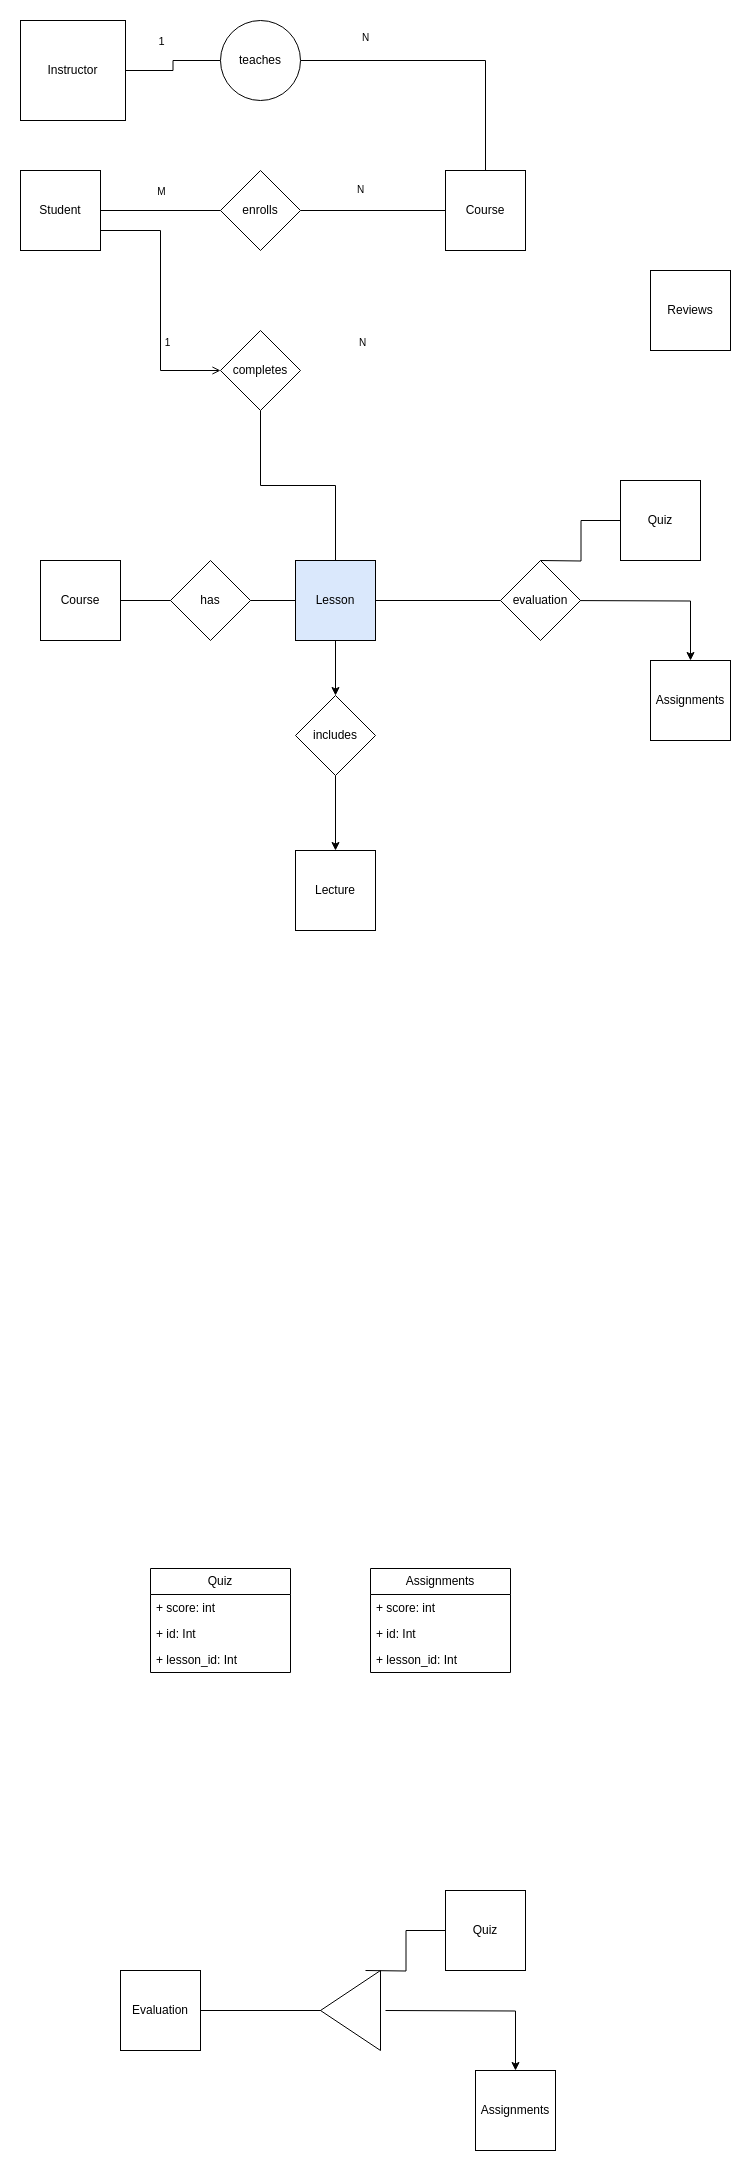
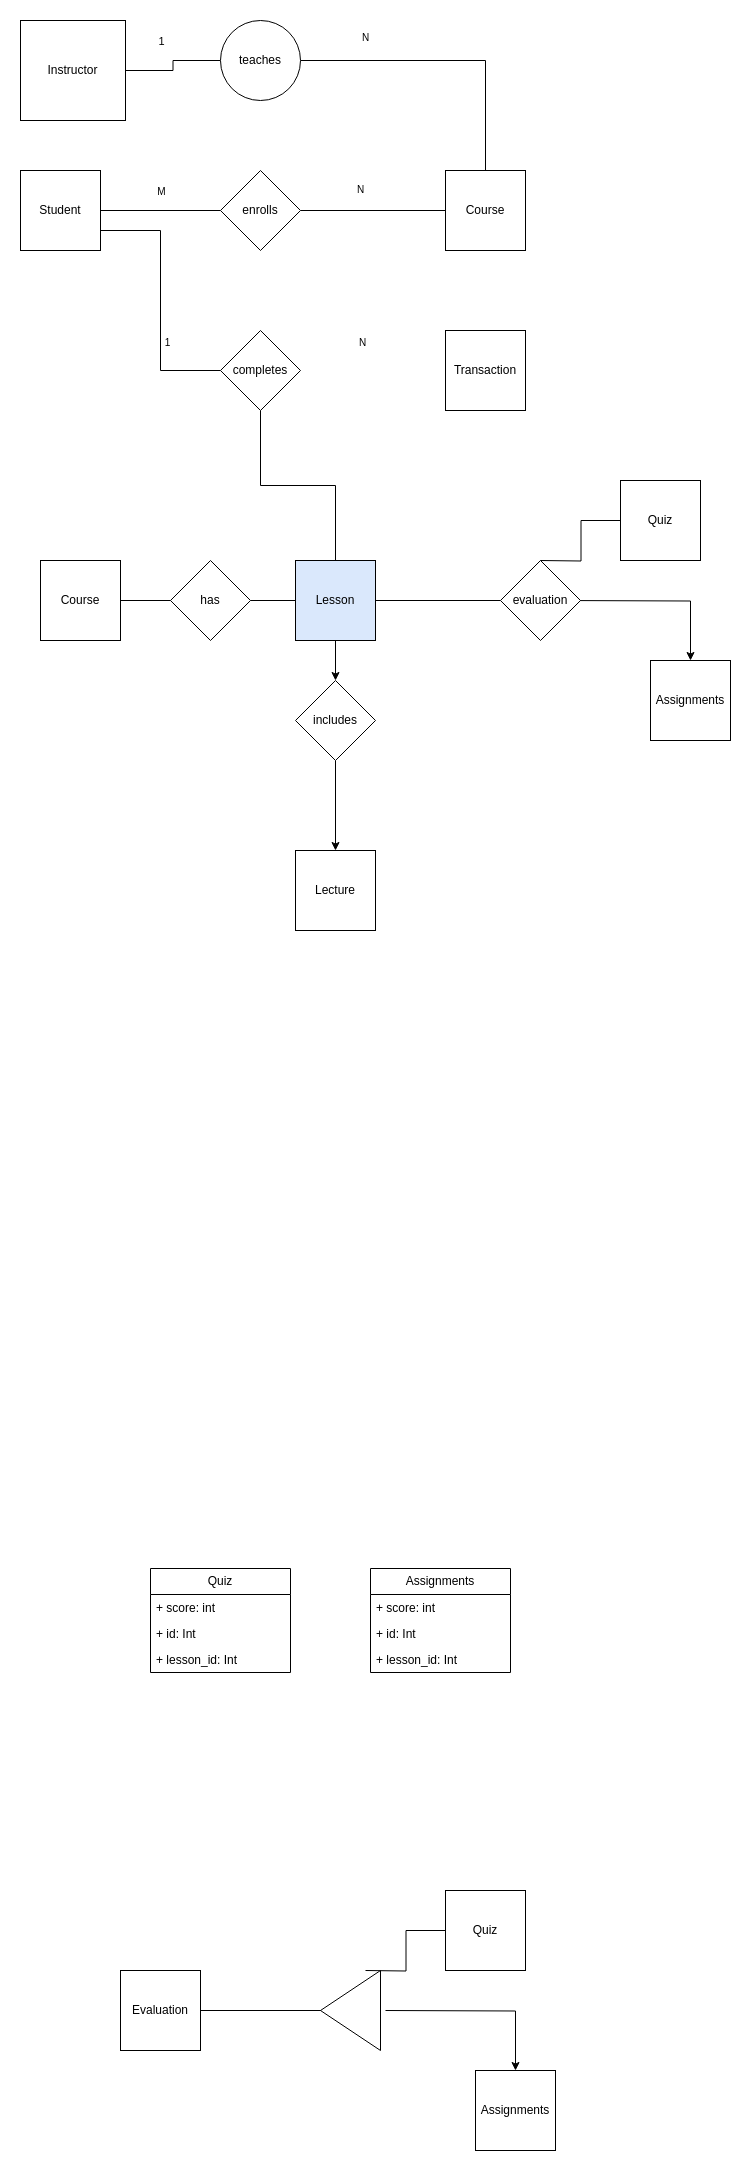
(691, 311) -> none
(215, 371) -> (215, 371)
none -> (486, 371)
(336, 736) -> (336, 721)
